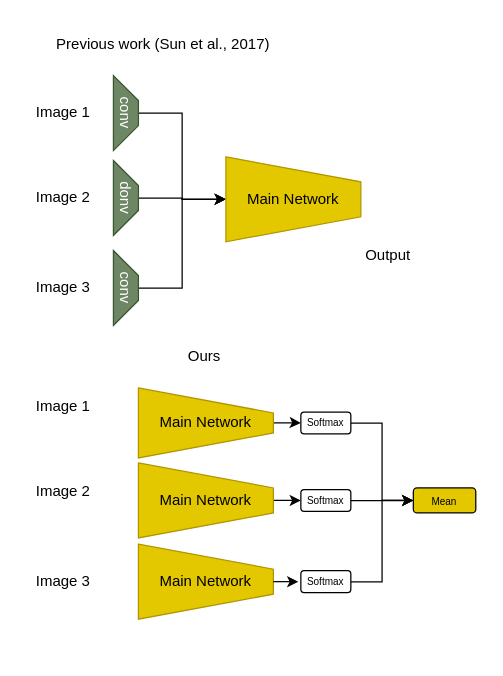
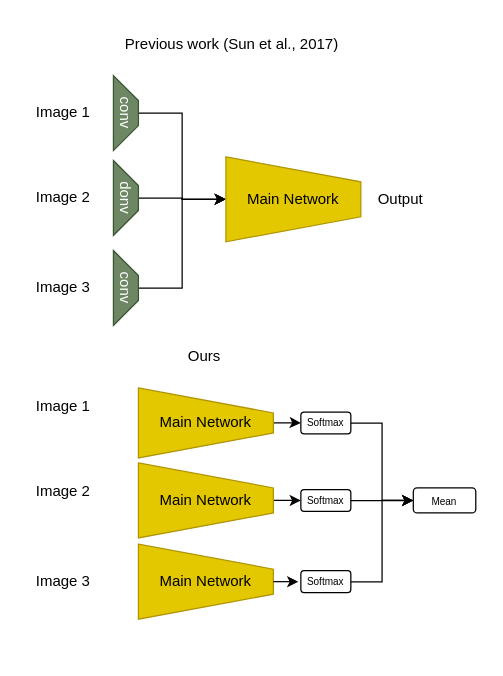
(163, 44) -> (232, 44)
(388, 256) -> (401, 199)
(444, 501) -> (444, 501)
